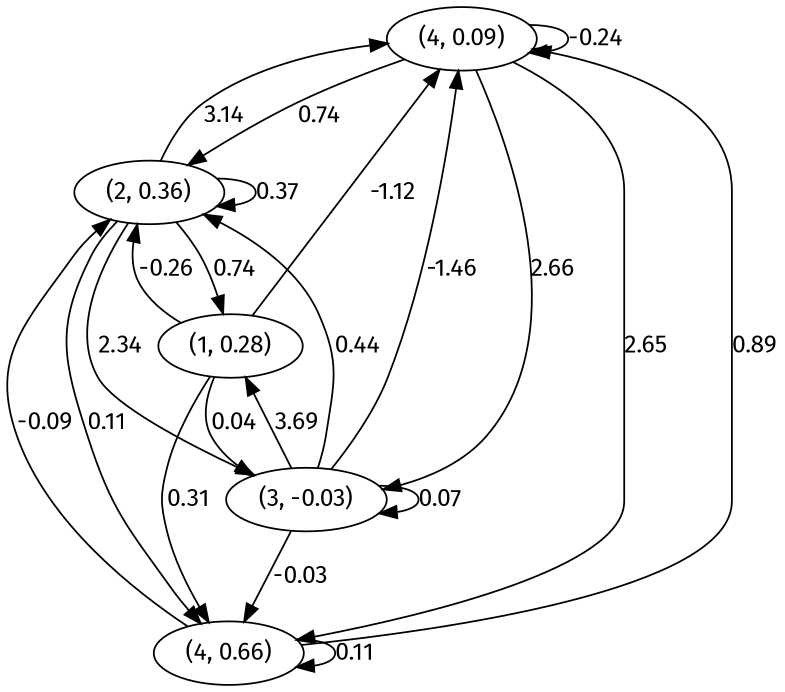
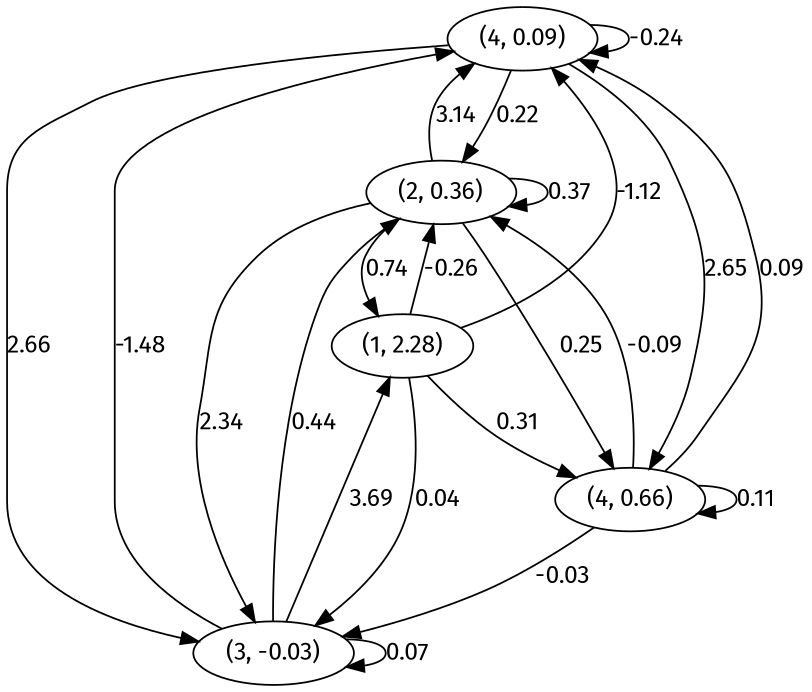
(320, 116) -> (518, 116)
(452, 269) -> (140, 346)
(231, 346) -> (402, 346)
(755, 346) -> (782, 269)
(107, 423) -> (582, 346)
(272, 568) -> (483, 592)
